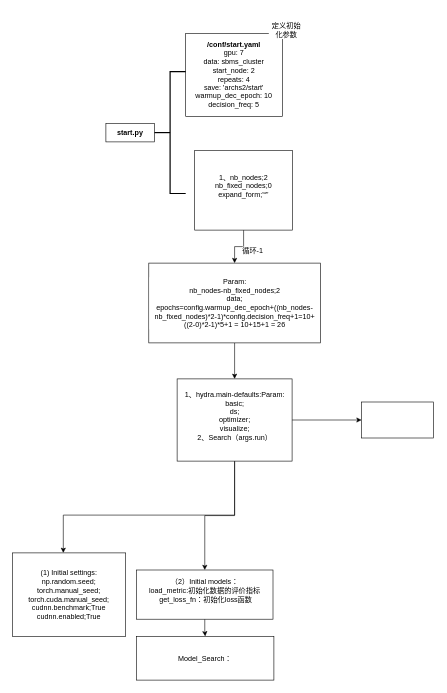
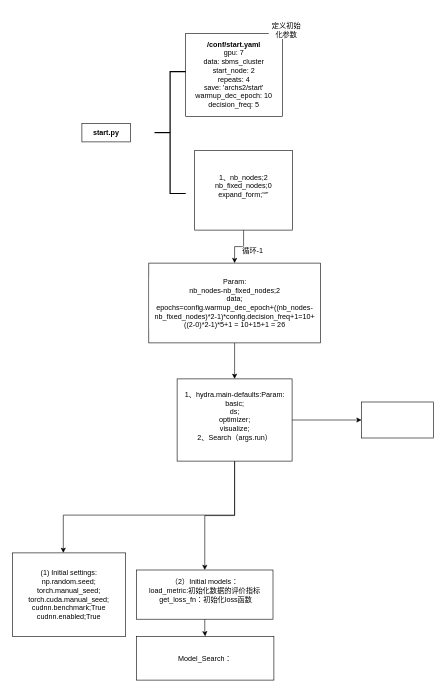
(130, 133) -> (106, 133)
